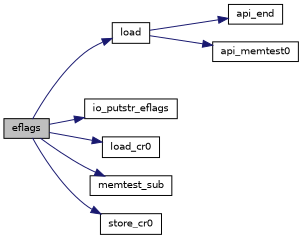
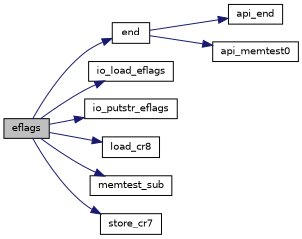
(131, 33) -> (131, 33)
none -> (131, 71)
(131, 147) -> (131, 147)
(131, 224) -> (131, 224)
